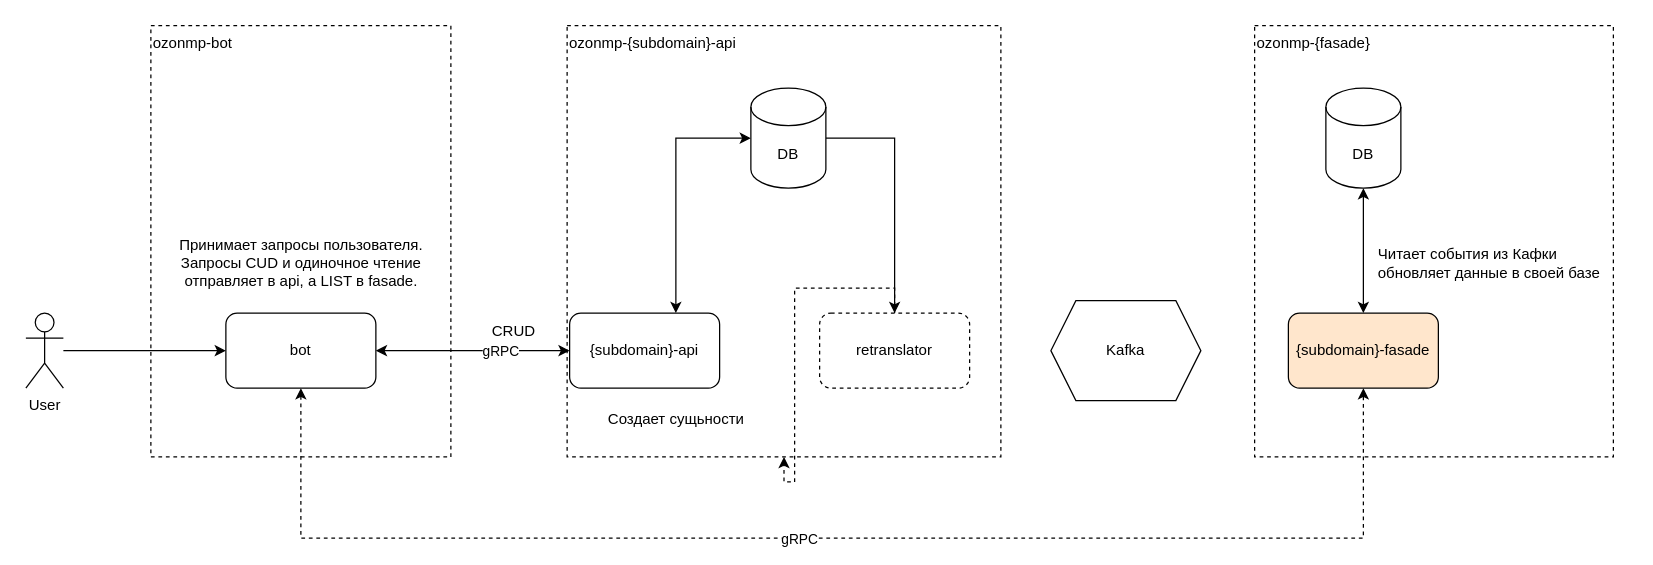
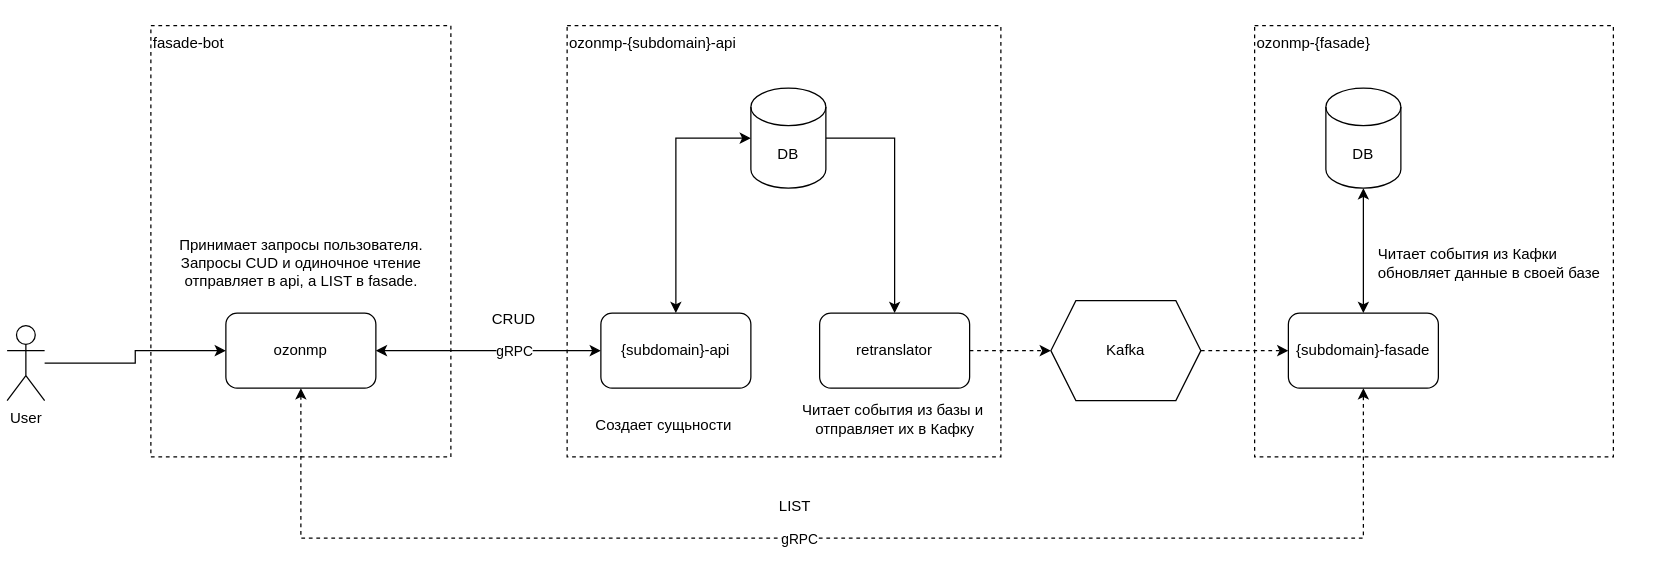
(195, 43) -> (195, 43)
(513, 332) -> (513, 319)
(794, 350) -> (1006, 351)
(44, 351) -> (26, 363)
(301, 351) -> (301, 351)
(644, 351) -> (676, 351)
(894, 351) -> (894, 351)
none -> (1240, 351)
(1363, 351) -> (1363, 351)
(676, 419) -> (663, 426)
none -> (894, 419)
none -> (794, 507)
